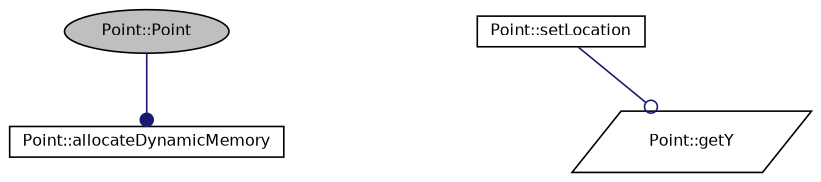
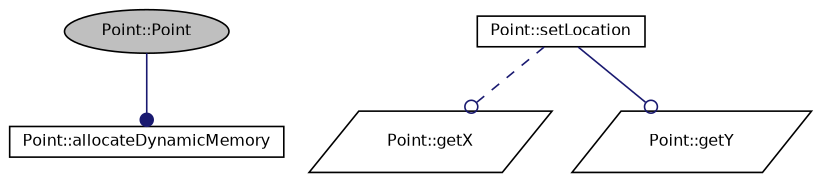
none -> (431, 142)
